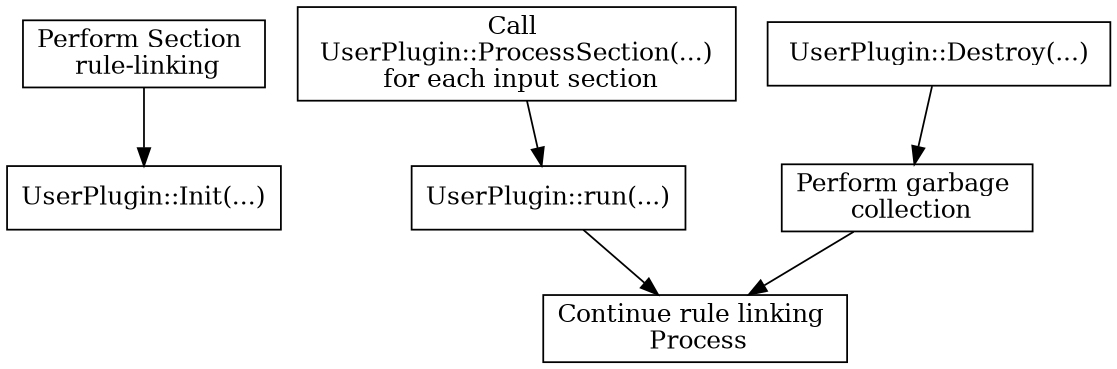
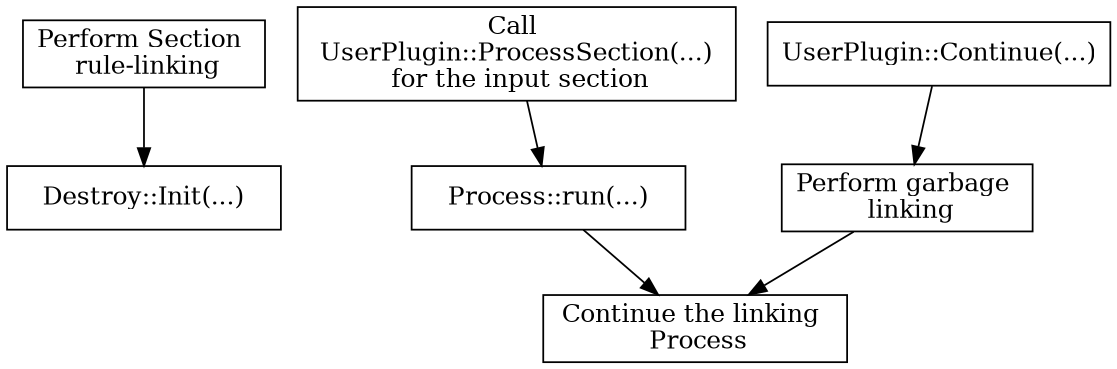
(517, 54) -> (517, 54)
(939, 54) -> (939, 54)
(144, 198) -> (144, 198)
(549, 198) -> (549, 198)
(907, 198) -> (907, 198)
(695, 329) -> (695, 329)
